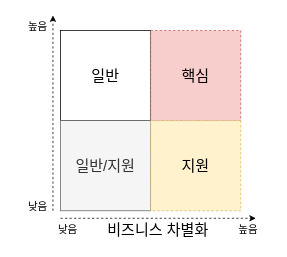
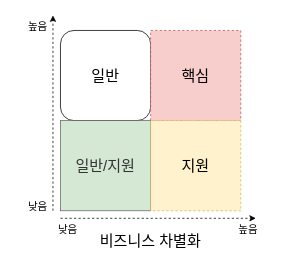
(105, 75) -> (105, 75)
(105, 165) -> (105, 165)
(158, 229) -> (150, 240)
